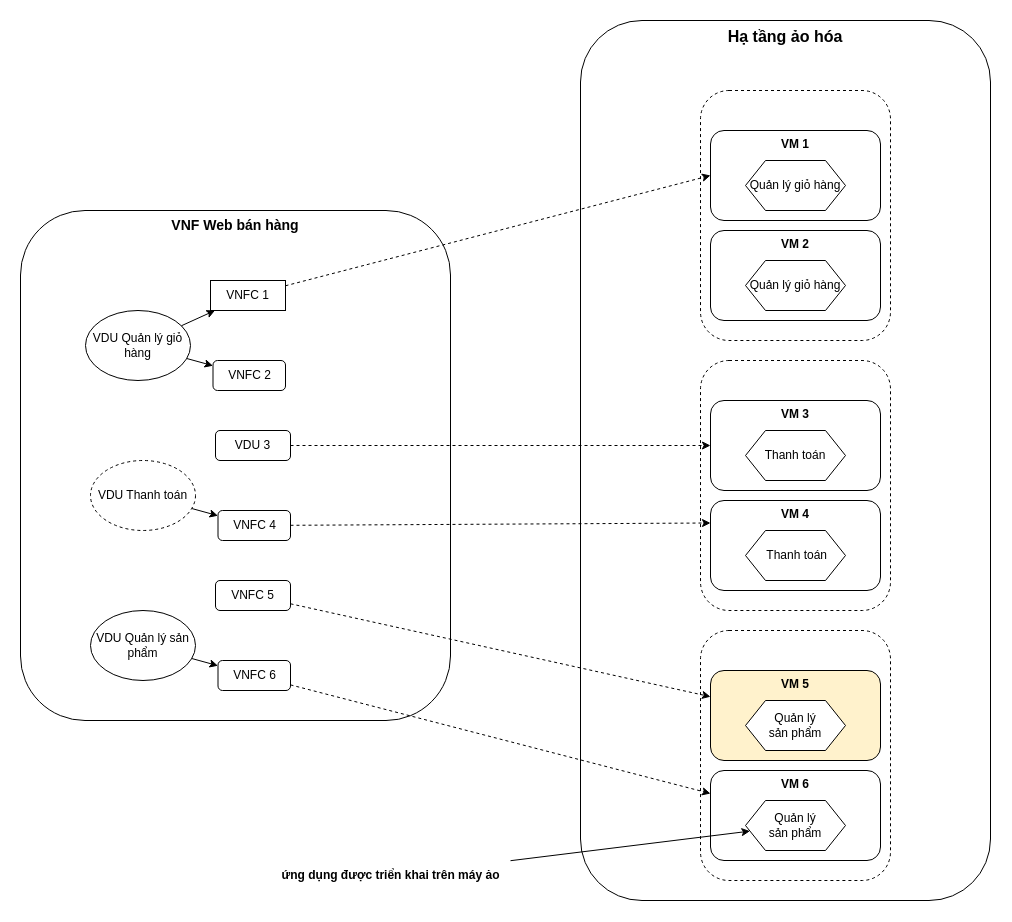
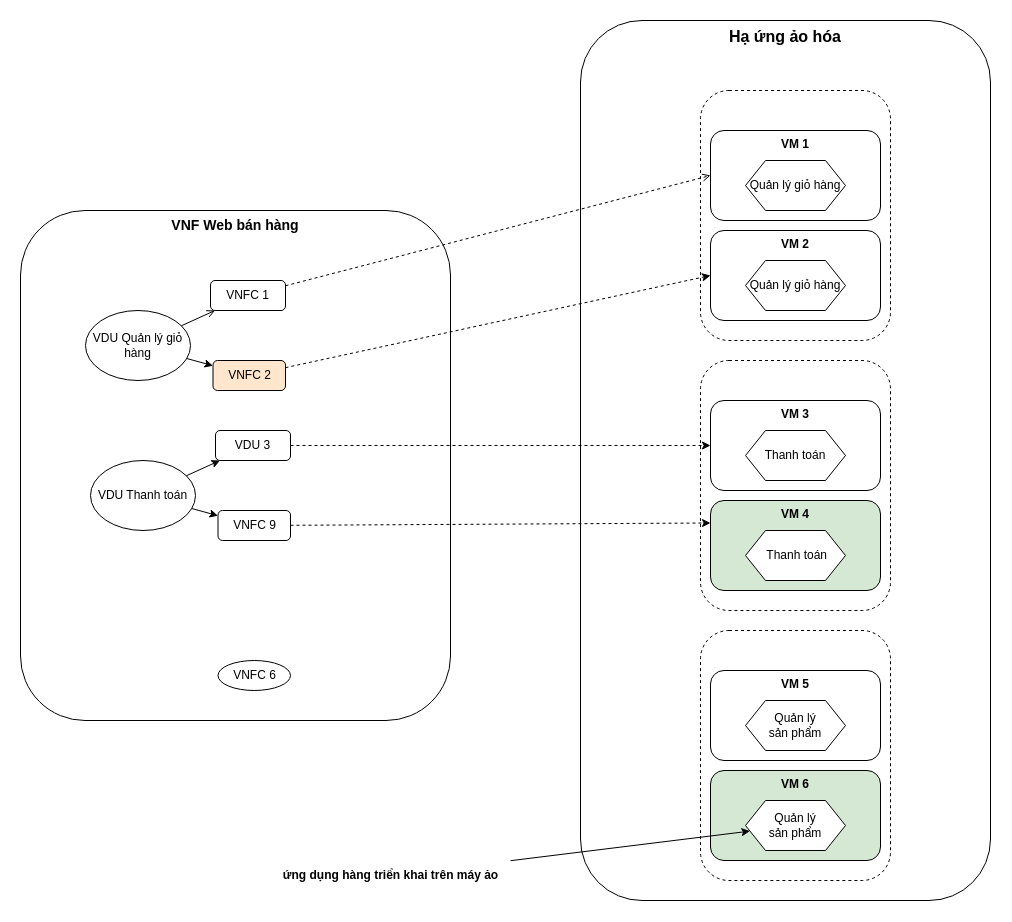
(786, 37) -> (786, 37)
(702, 178) -> (704, 177)
(248, 296) -> (248, 296)
(207, 314) -> (209, 313)
none -> (495, 322)
(249, 376) -> (249, 376)
none -> (200, 469)
(143, 496) -> (143, 496)
(796, 515) -> (796, 515)
(255, 526) -> (255, 526)
(253, 596) -> none
(143, 646) -> none
(497, 649) -> none
(202, 661) -> none
(254, 676) -> (254, 676)
(796, 685) -> (796, 685)
(497, 738) -> none
(796, 785) -> (796, 785)
(391, 876) -> (391, 876)
